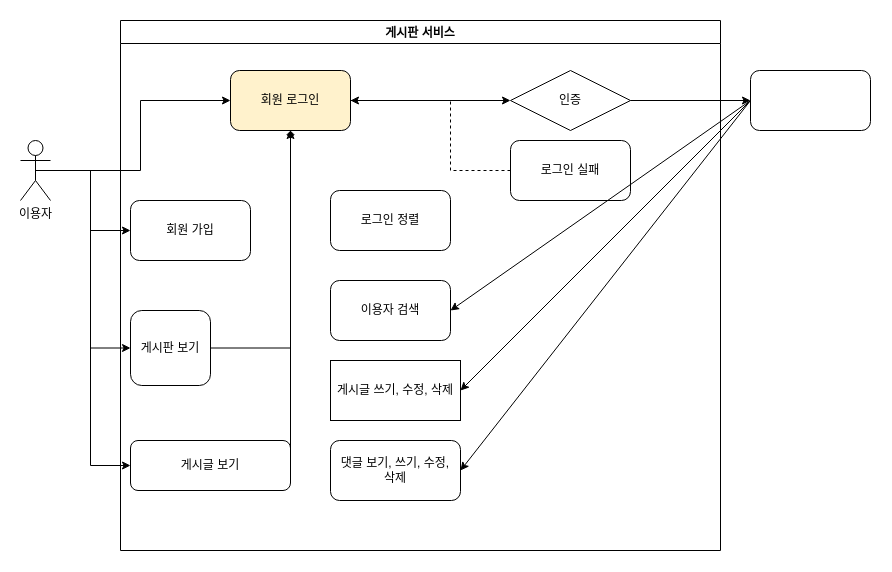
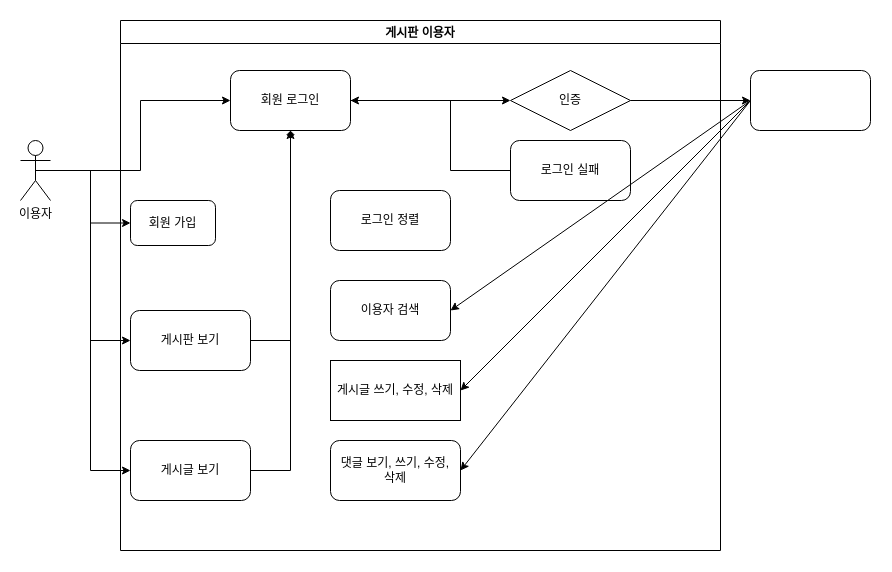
(420, 33) -> (420, 33)
(291, 101) -> (291, 101)
(451, 166) -> (451, 166)
(191, 231) -> (173, 223)
(171, 348) -> (191, 341)
(211, 466) -> (191, 471)
